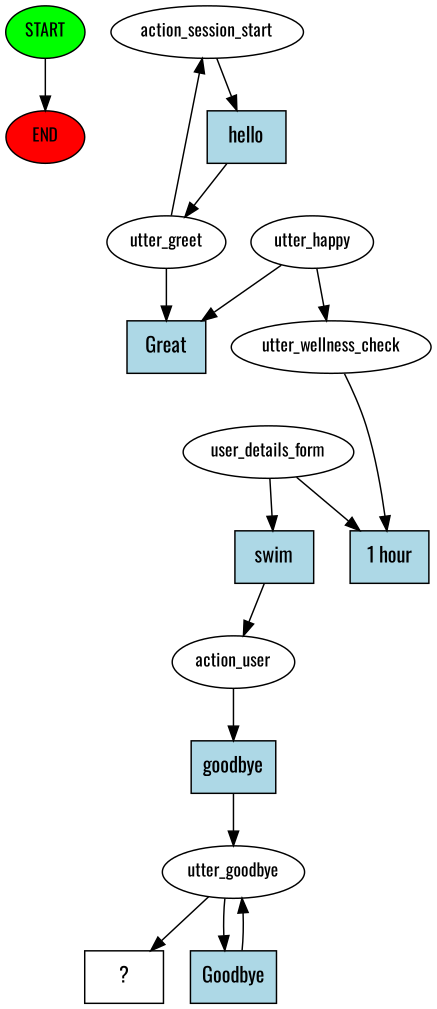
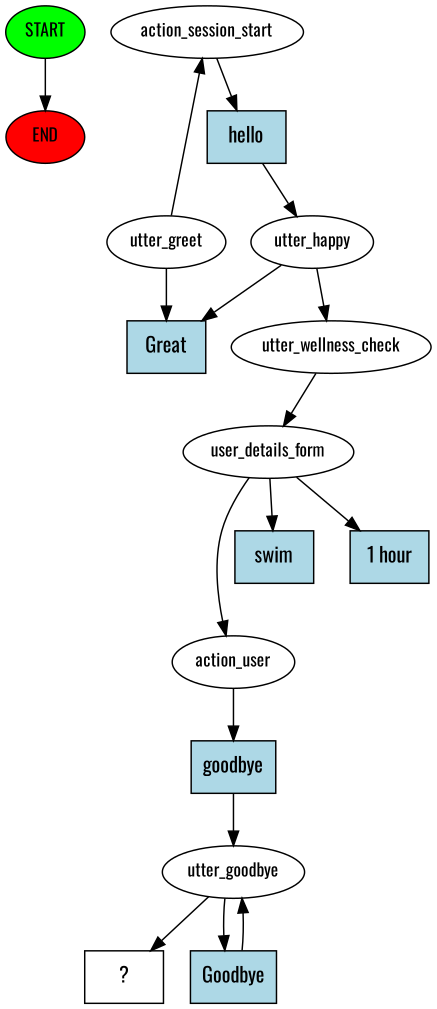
(210, 185) -> (276, 184)
(371, 443) -> (304, 393)
(257, 603) -> (219, 546)
